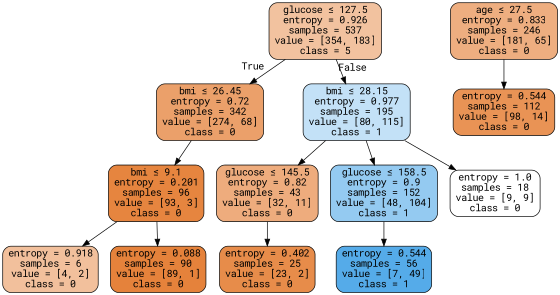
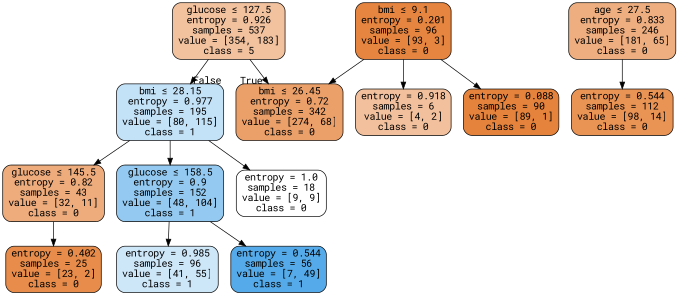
(185, 150) -> (349, 70)
none -> (167, 269)
